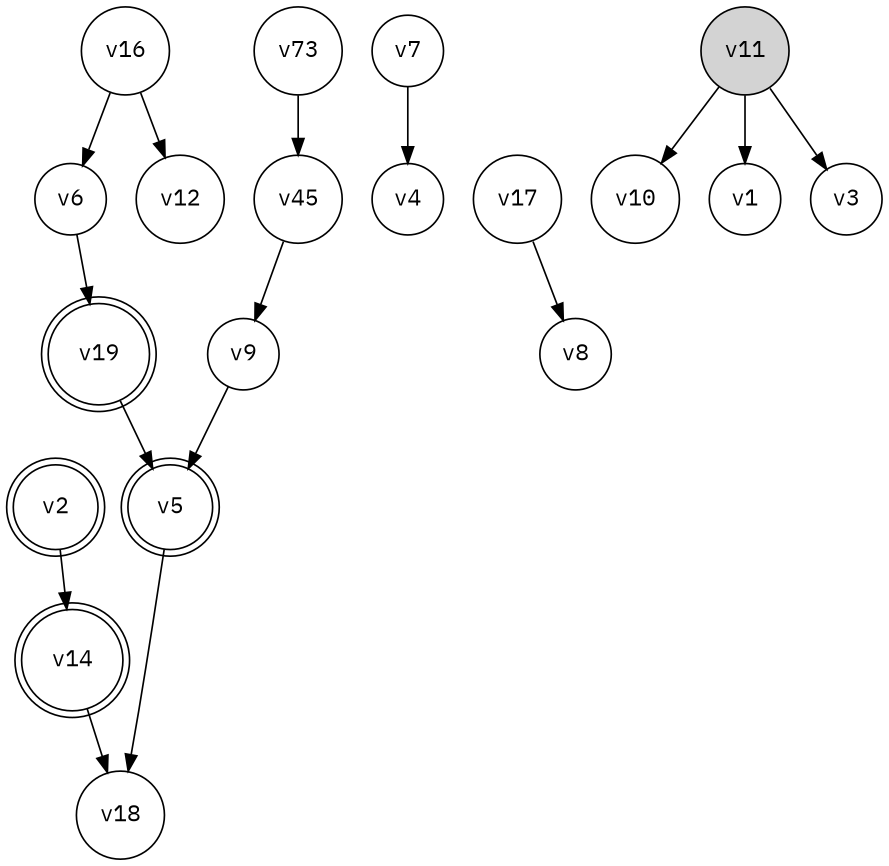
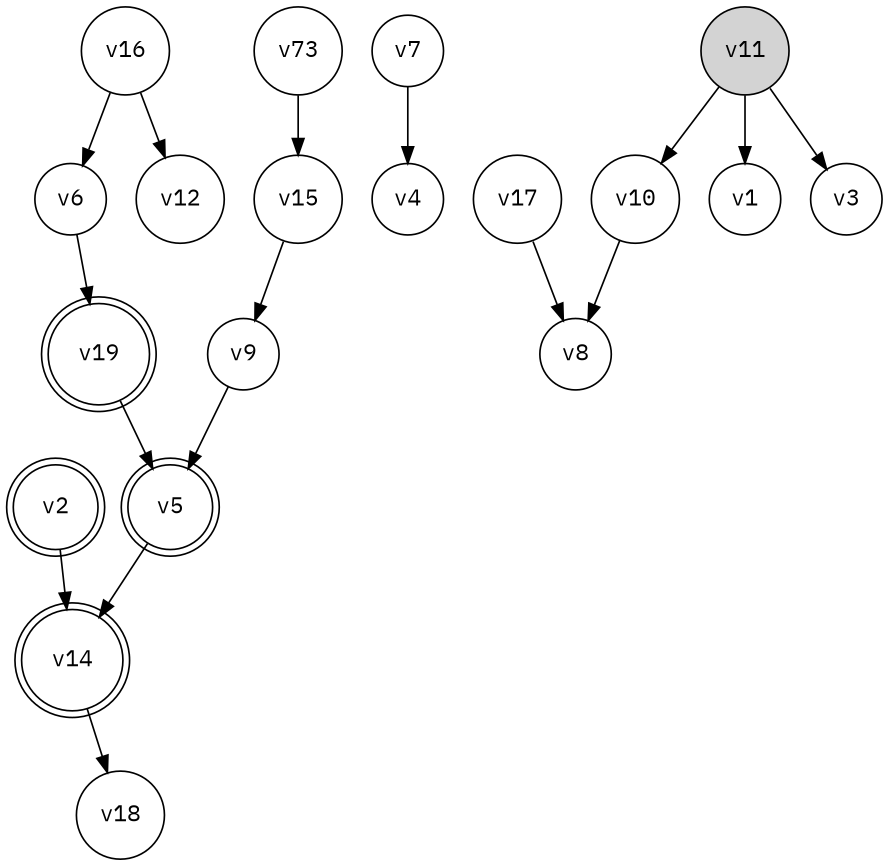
(298, 199) -> (298, 199)
none -> (607, 273)
(148, 652) -> (128, 573)
